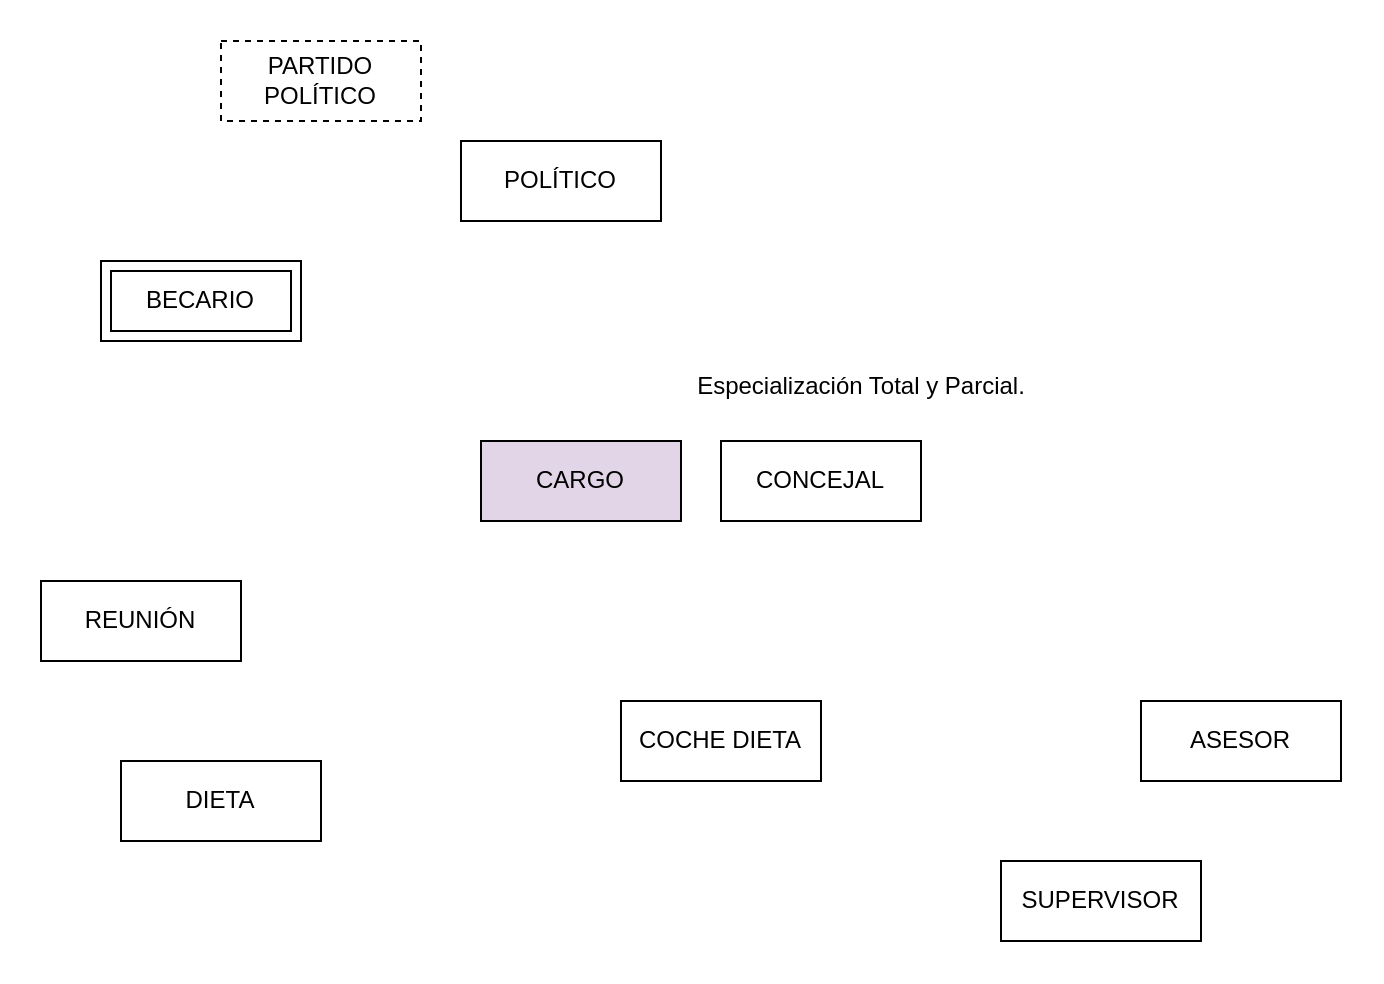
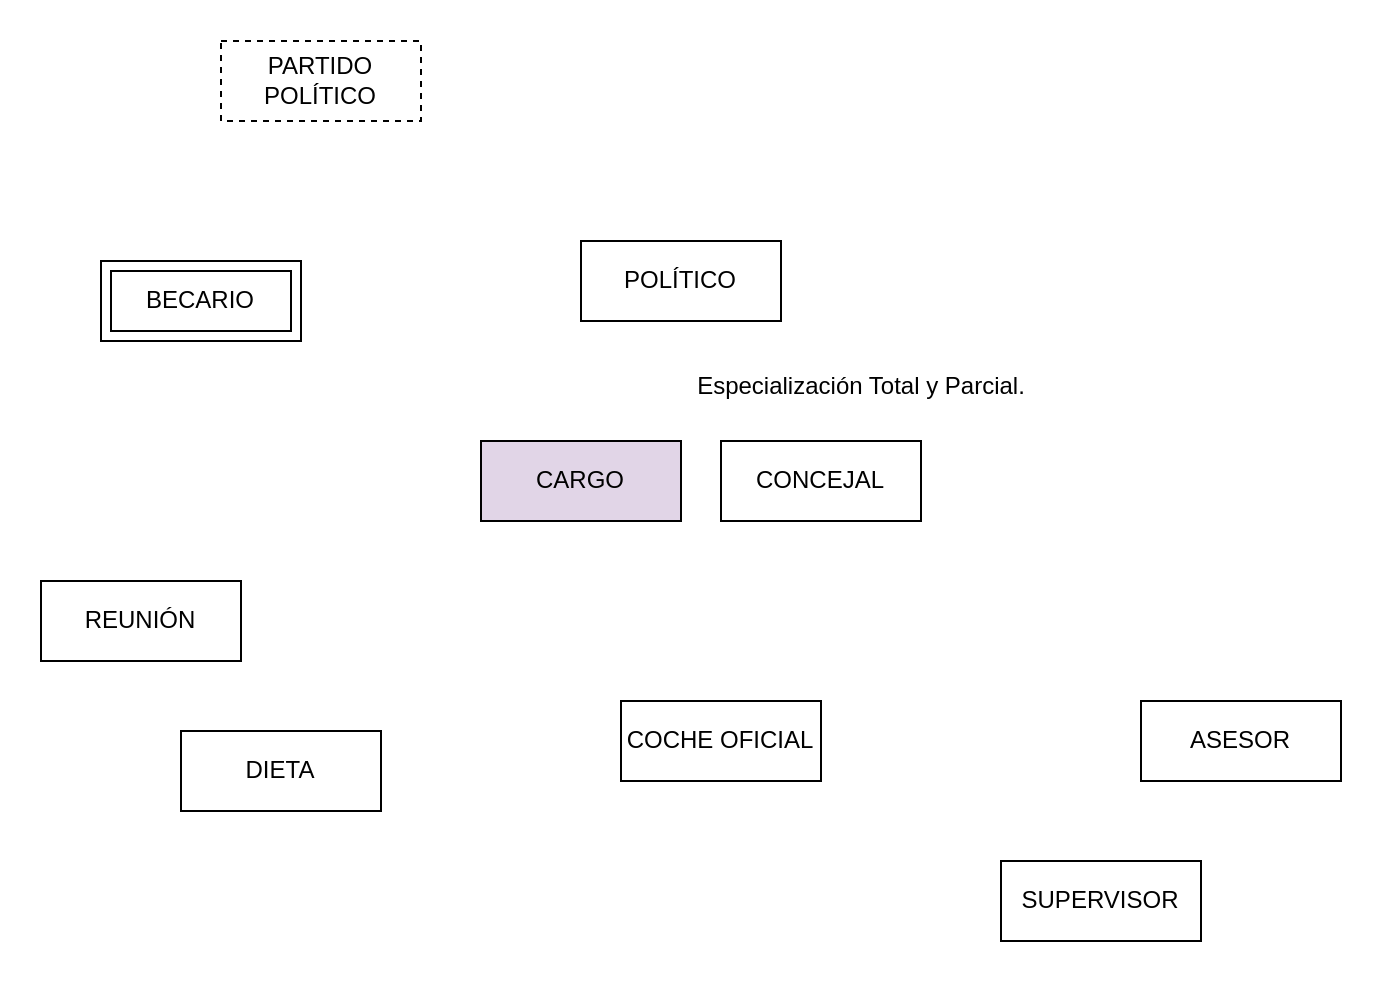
(561, 181) -> (681, 281)
(721, 741) -> (721, 741)
(221, 801) -> (281, 771)
